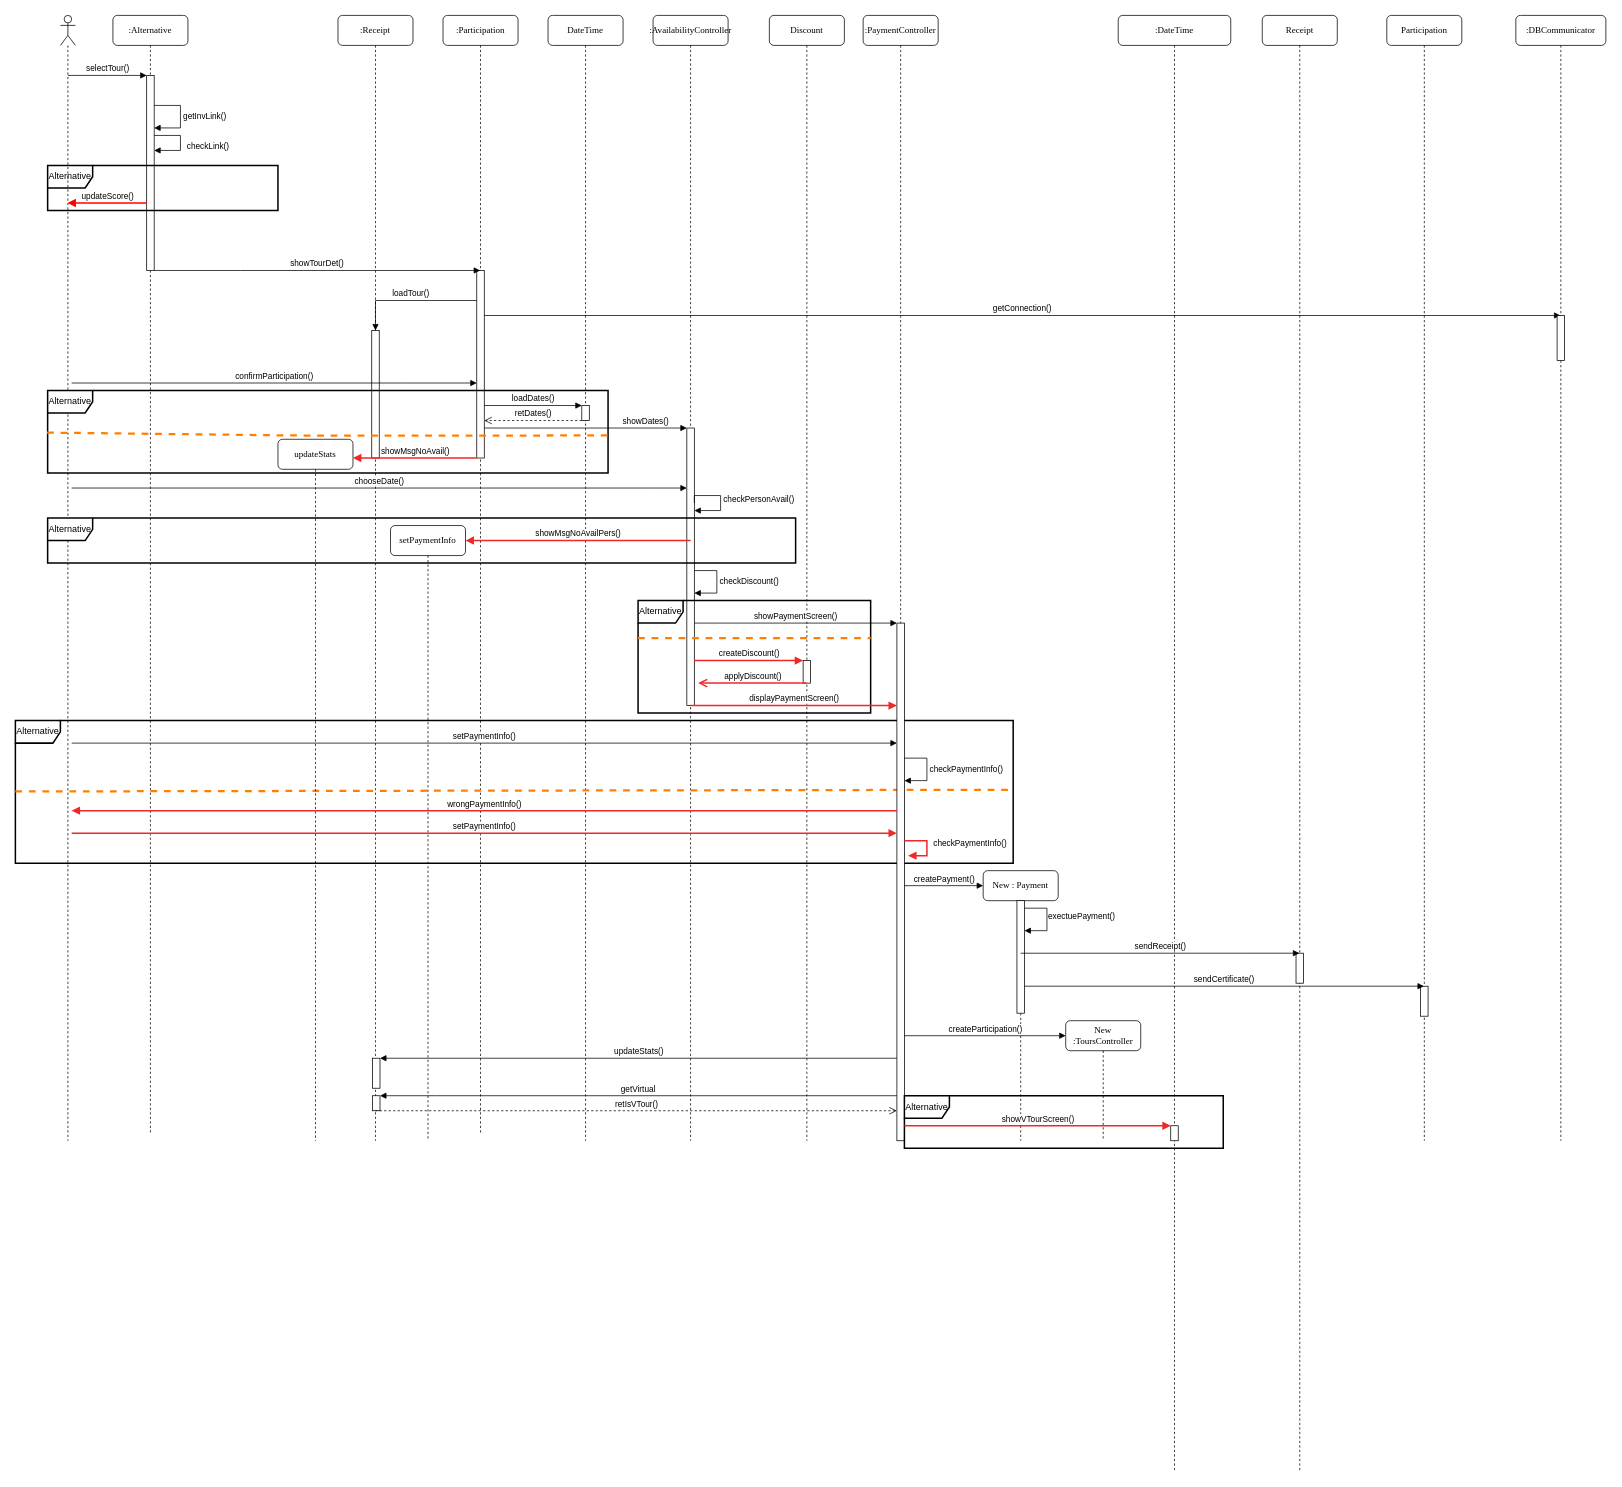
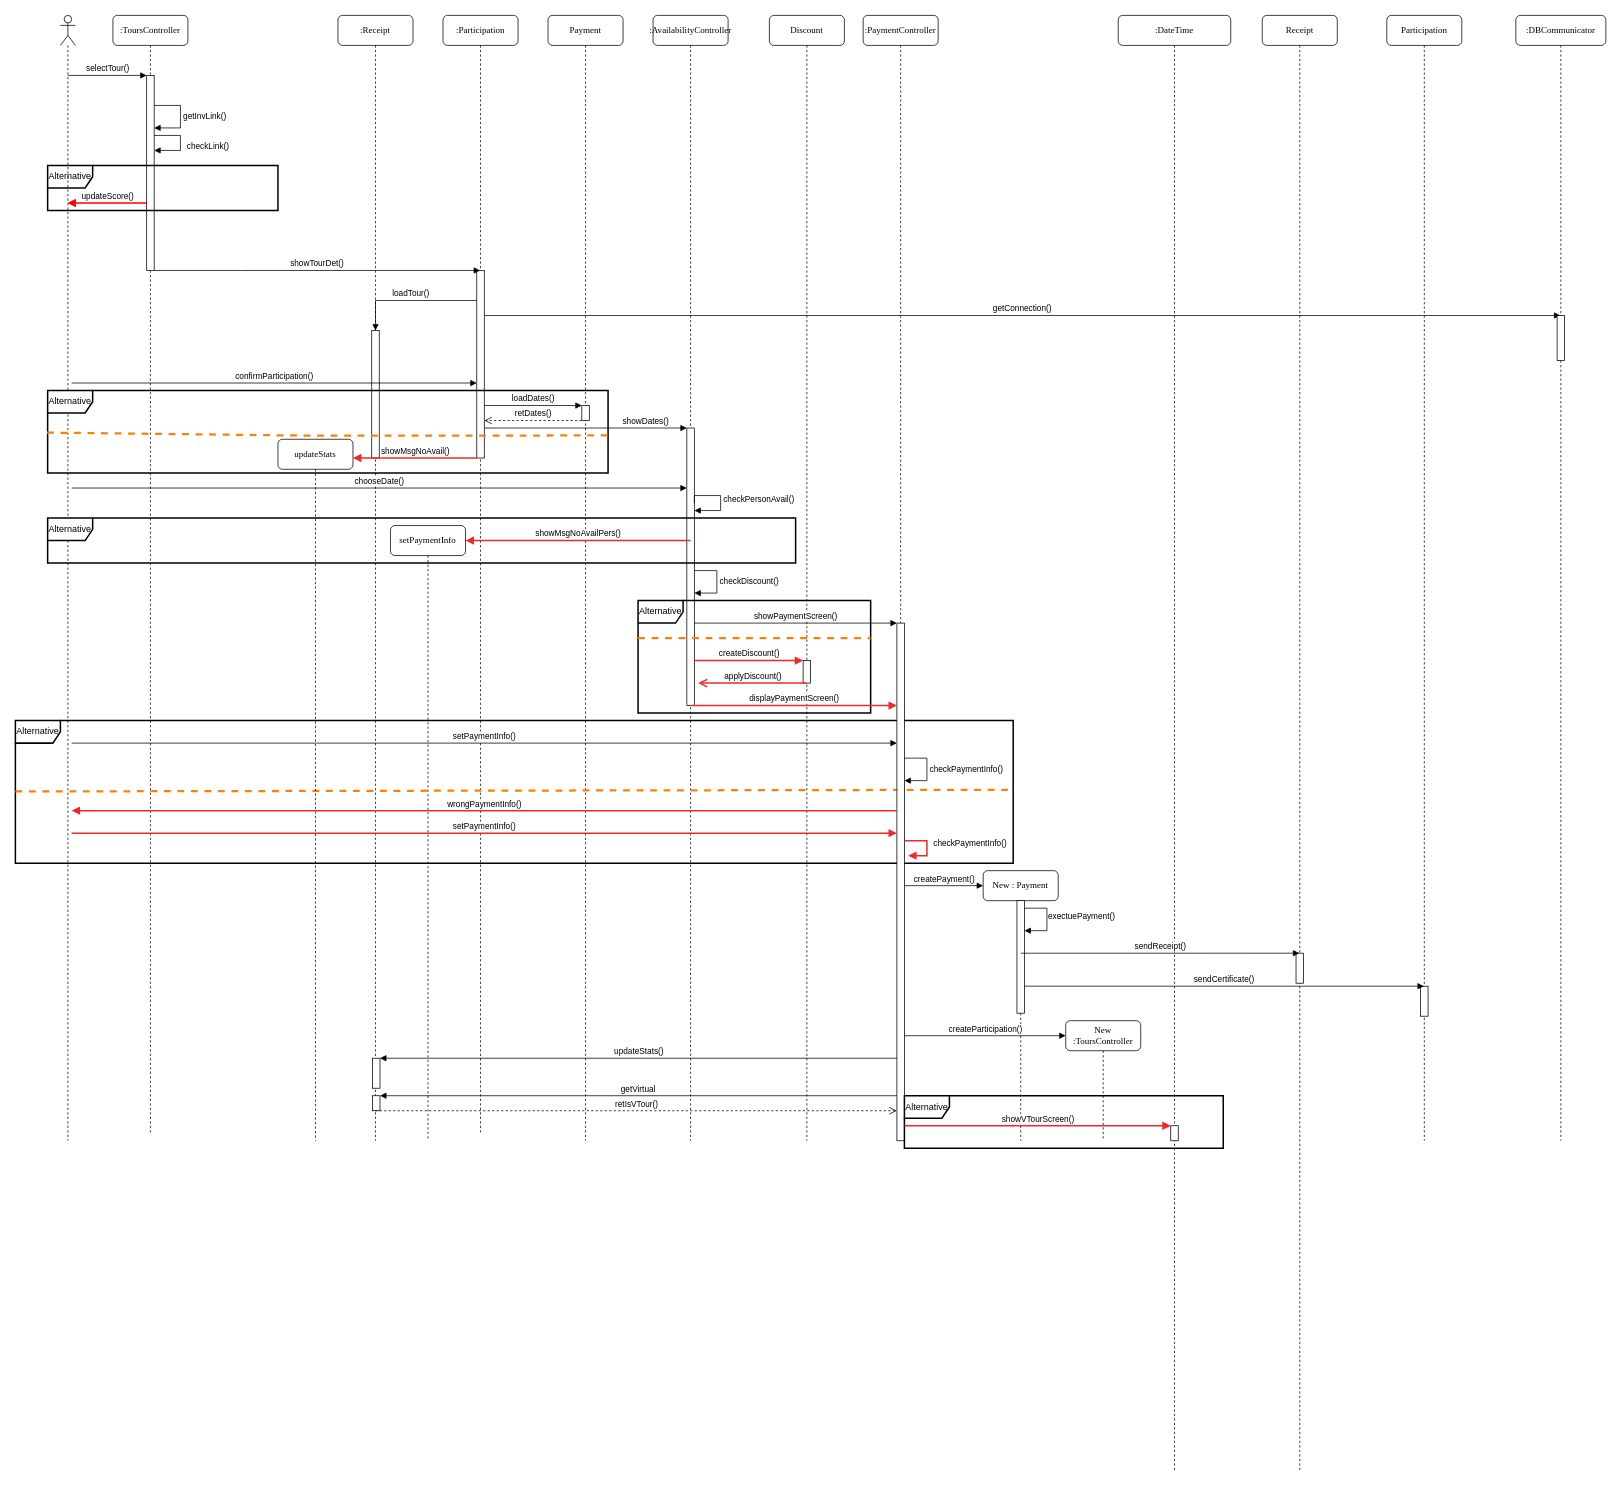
(150, 30) -> (150, 30)
(585, 30) -> (585, 30)
